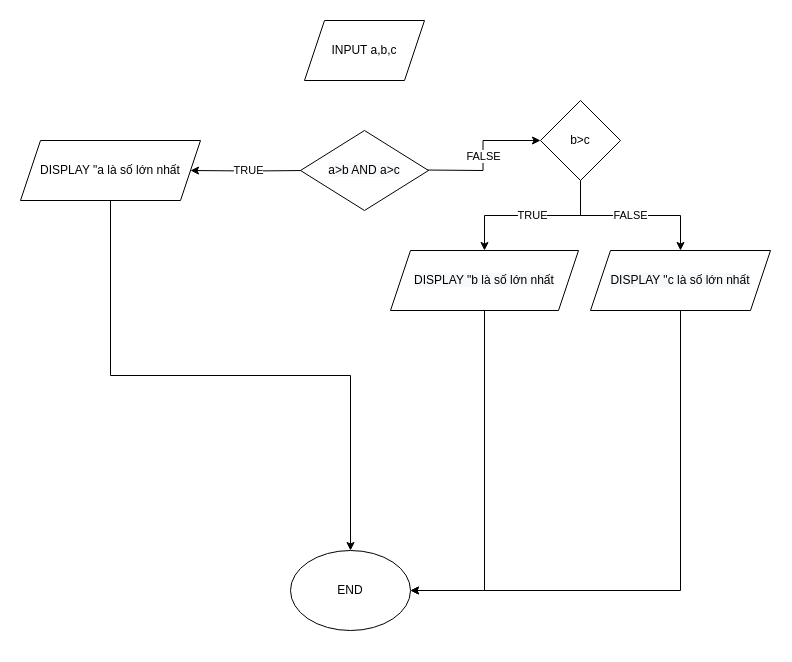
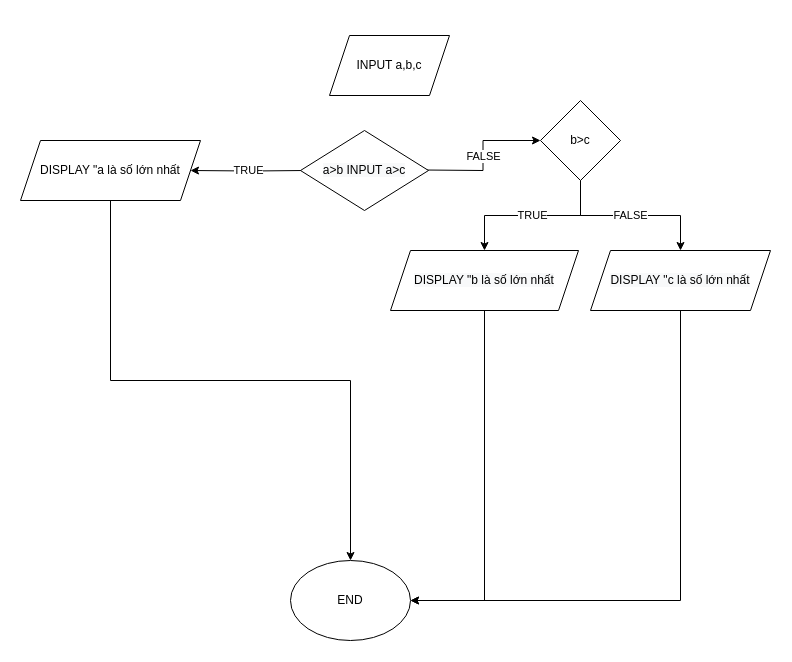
(365, 51) -> (390, 66)
(365, 171) -> (365, 171)
(351, 591) -> (351, 601)
